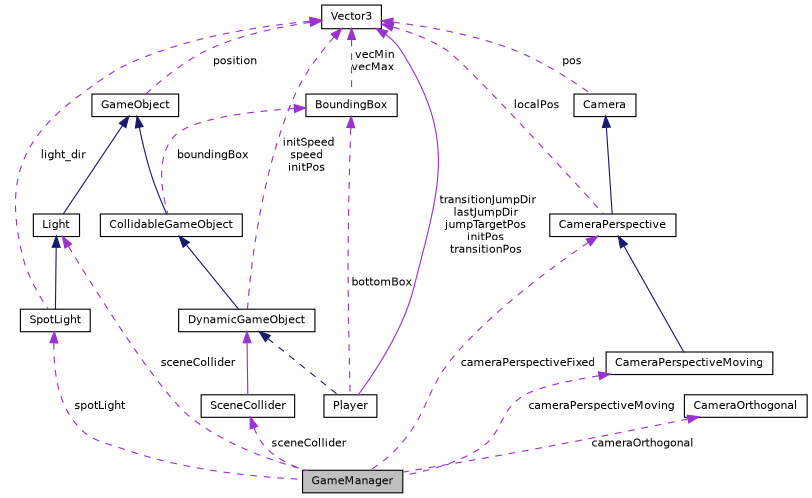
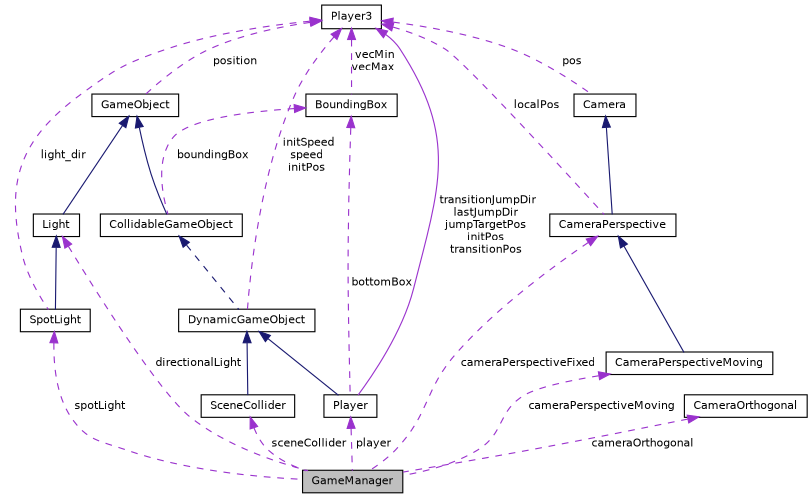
(352, 17) -> (352, 17)
(213, 277) -> (213, 277)
(197, 363) -> (197, 363)
(303, 367) -> (303, 367)
(247, 369) -> (247, 369)
none -> (352, 450)
